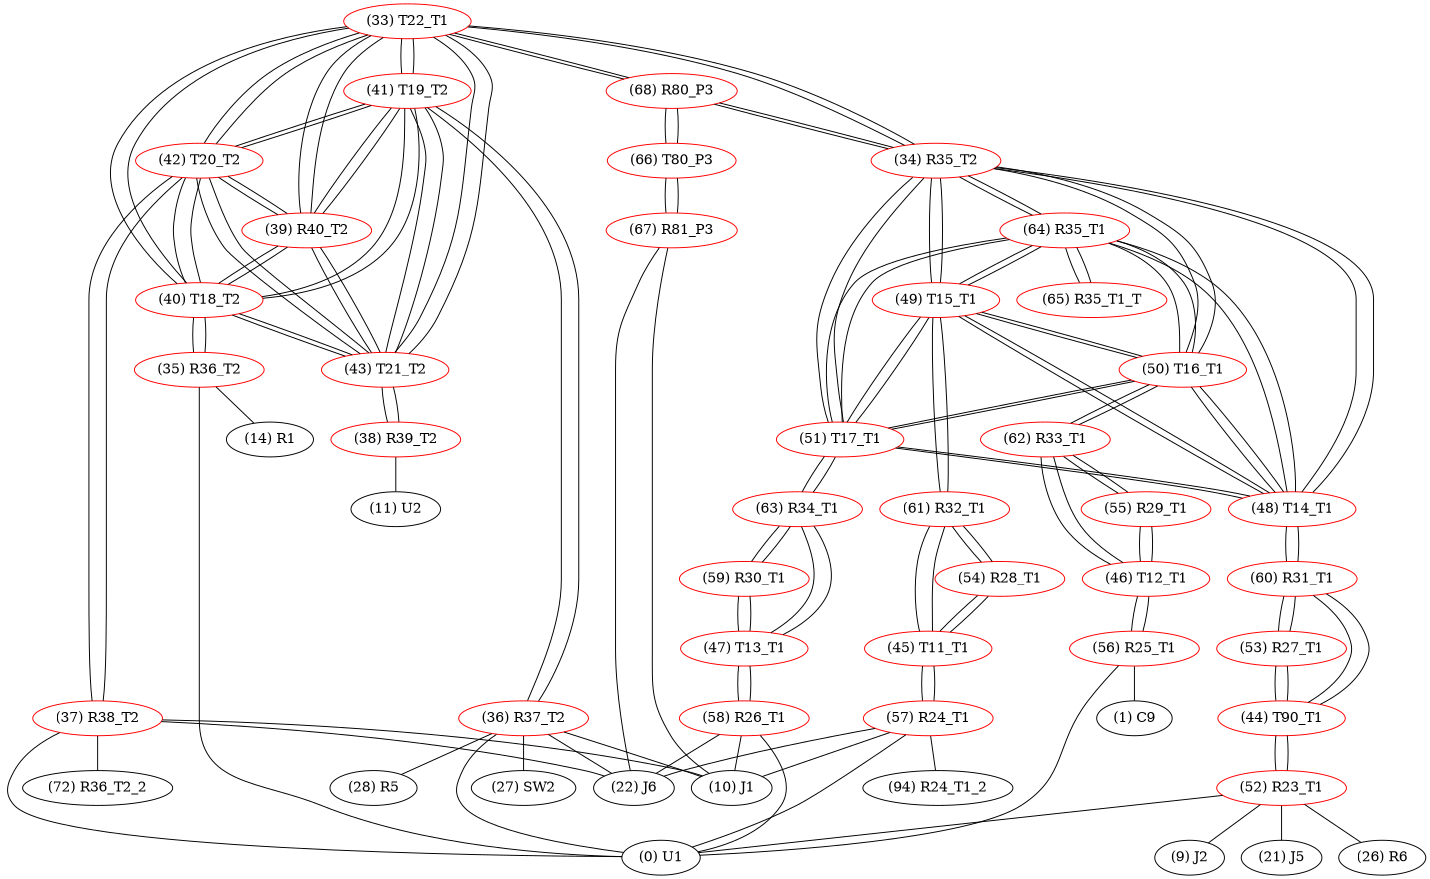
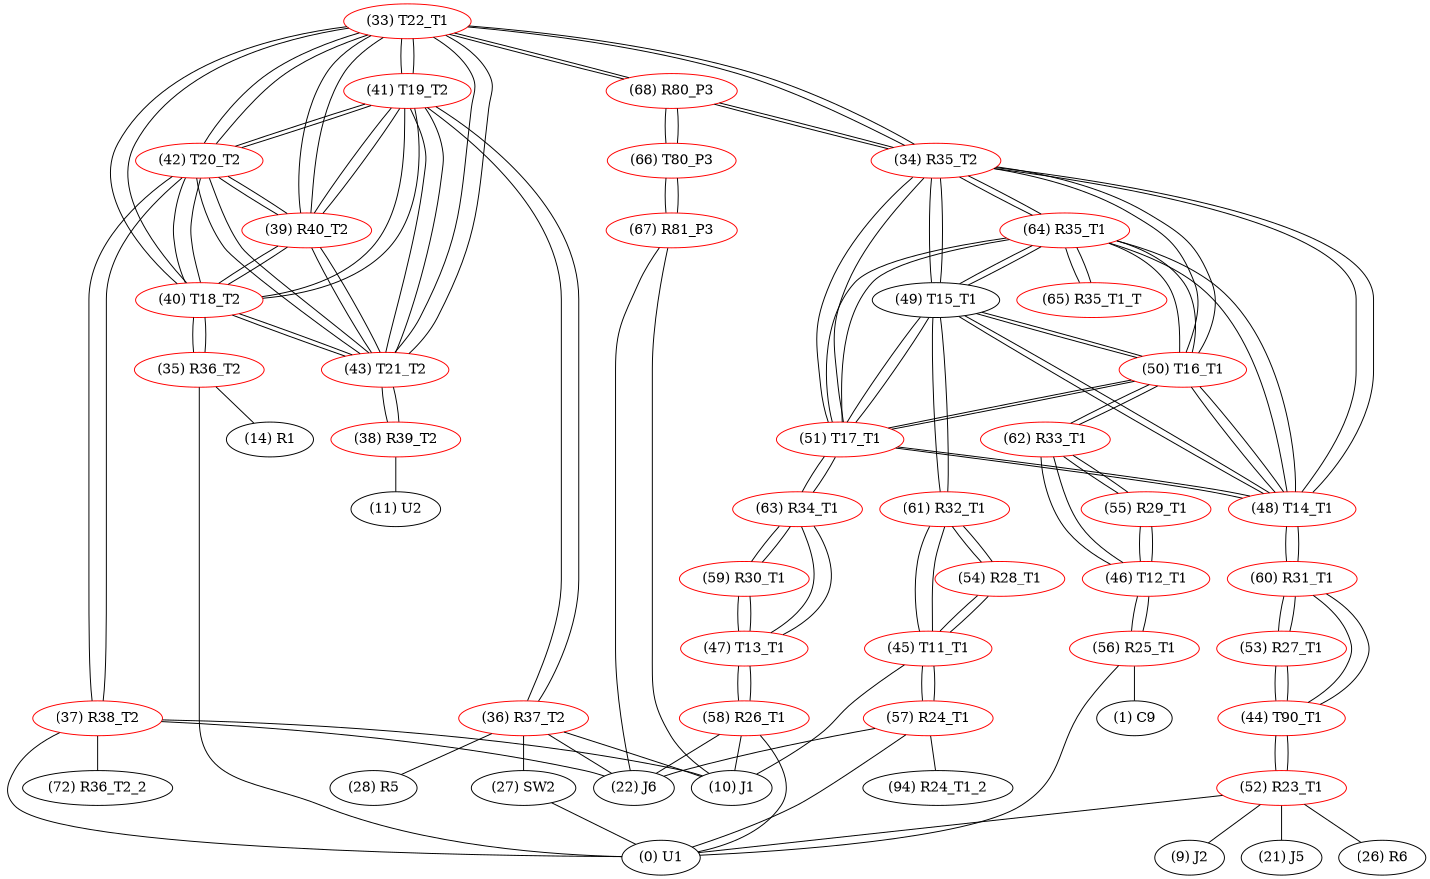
(936, 300) -> (936, 300)
(826, 754) -> (833, 722)
(498, 826) -> (594, 824)
